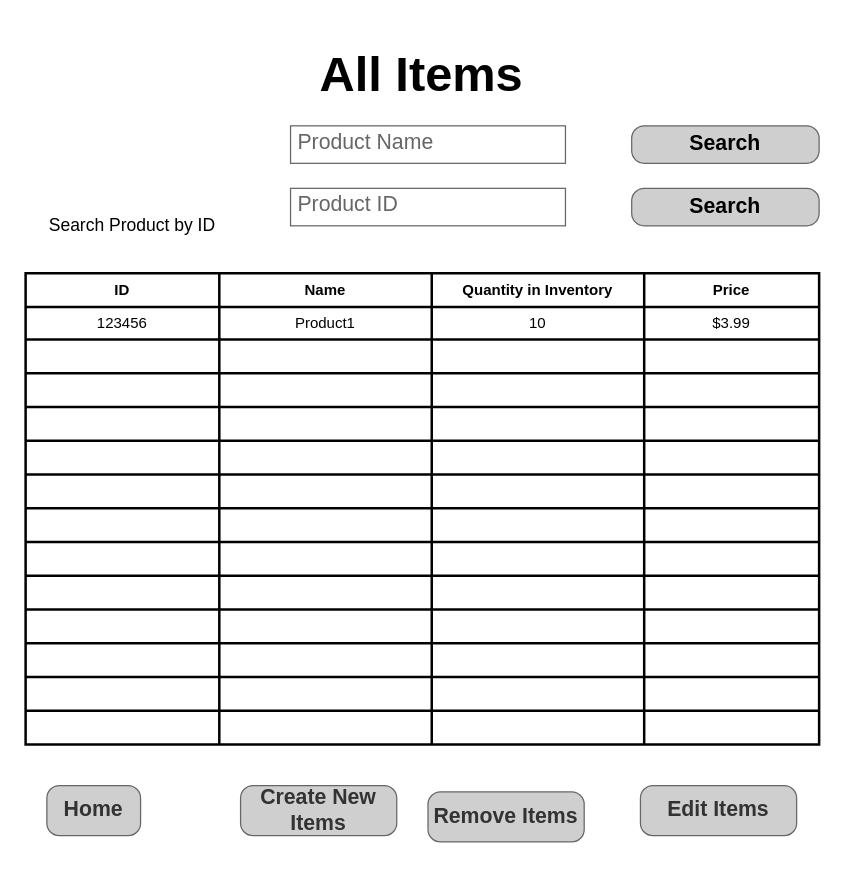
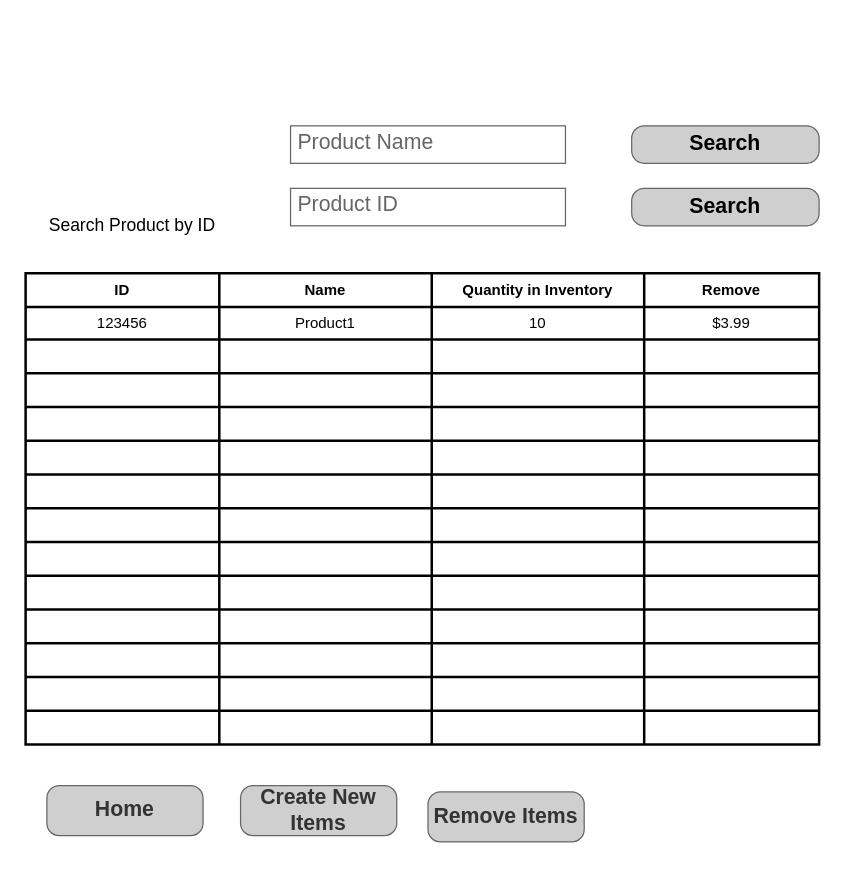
(422, 76) -> none
(732, 291) -> (732, 291)
(94, 811) -> (125, 811)
(719, 811) -> none
